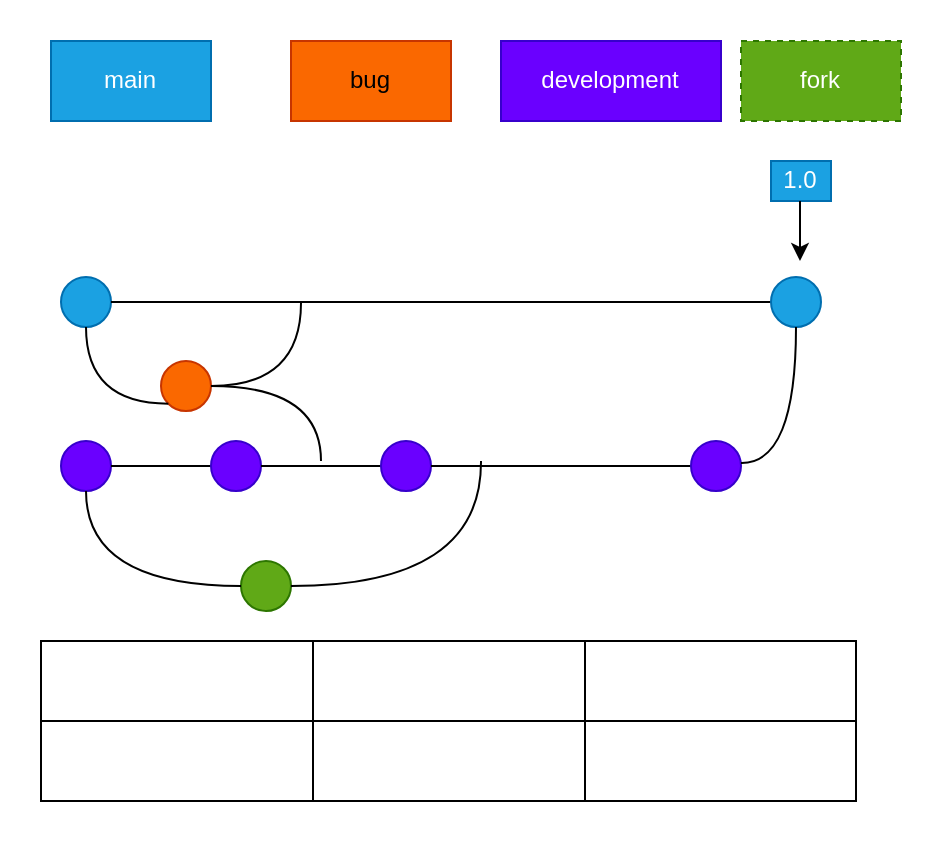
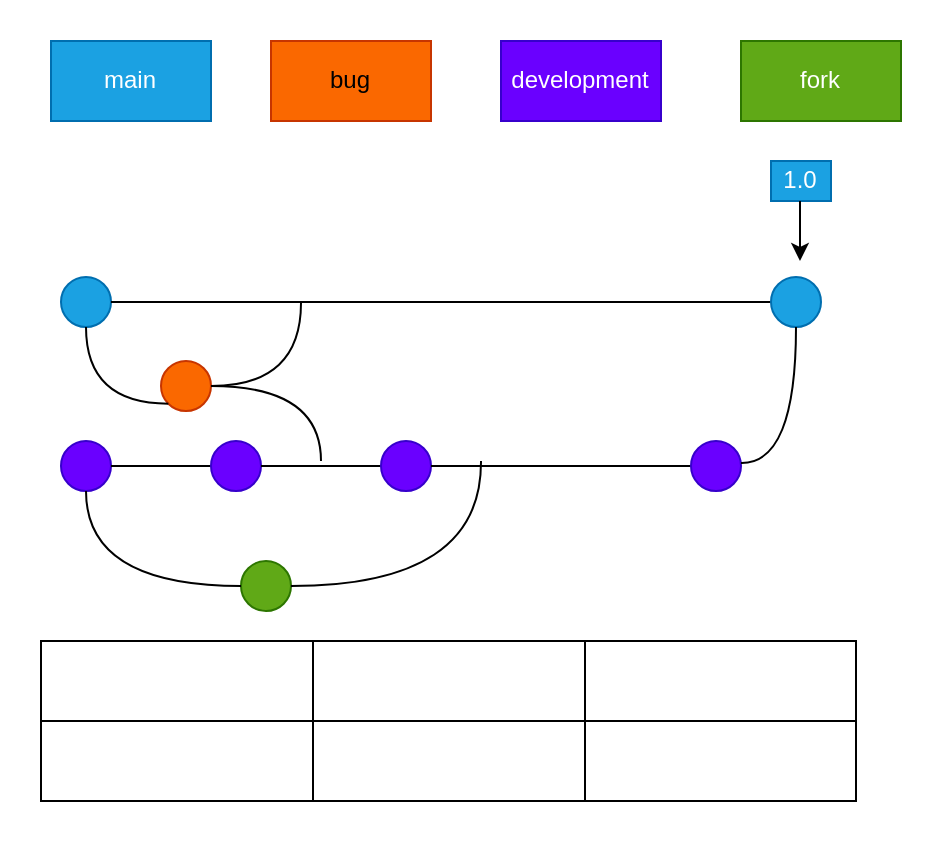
(371, 81) -> (351, 81)
(611, 81) -> (581, 81)
(821, 81) -> (821, 81)
